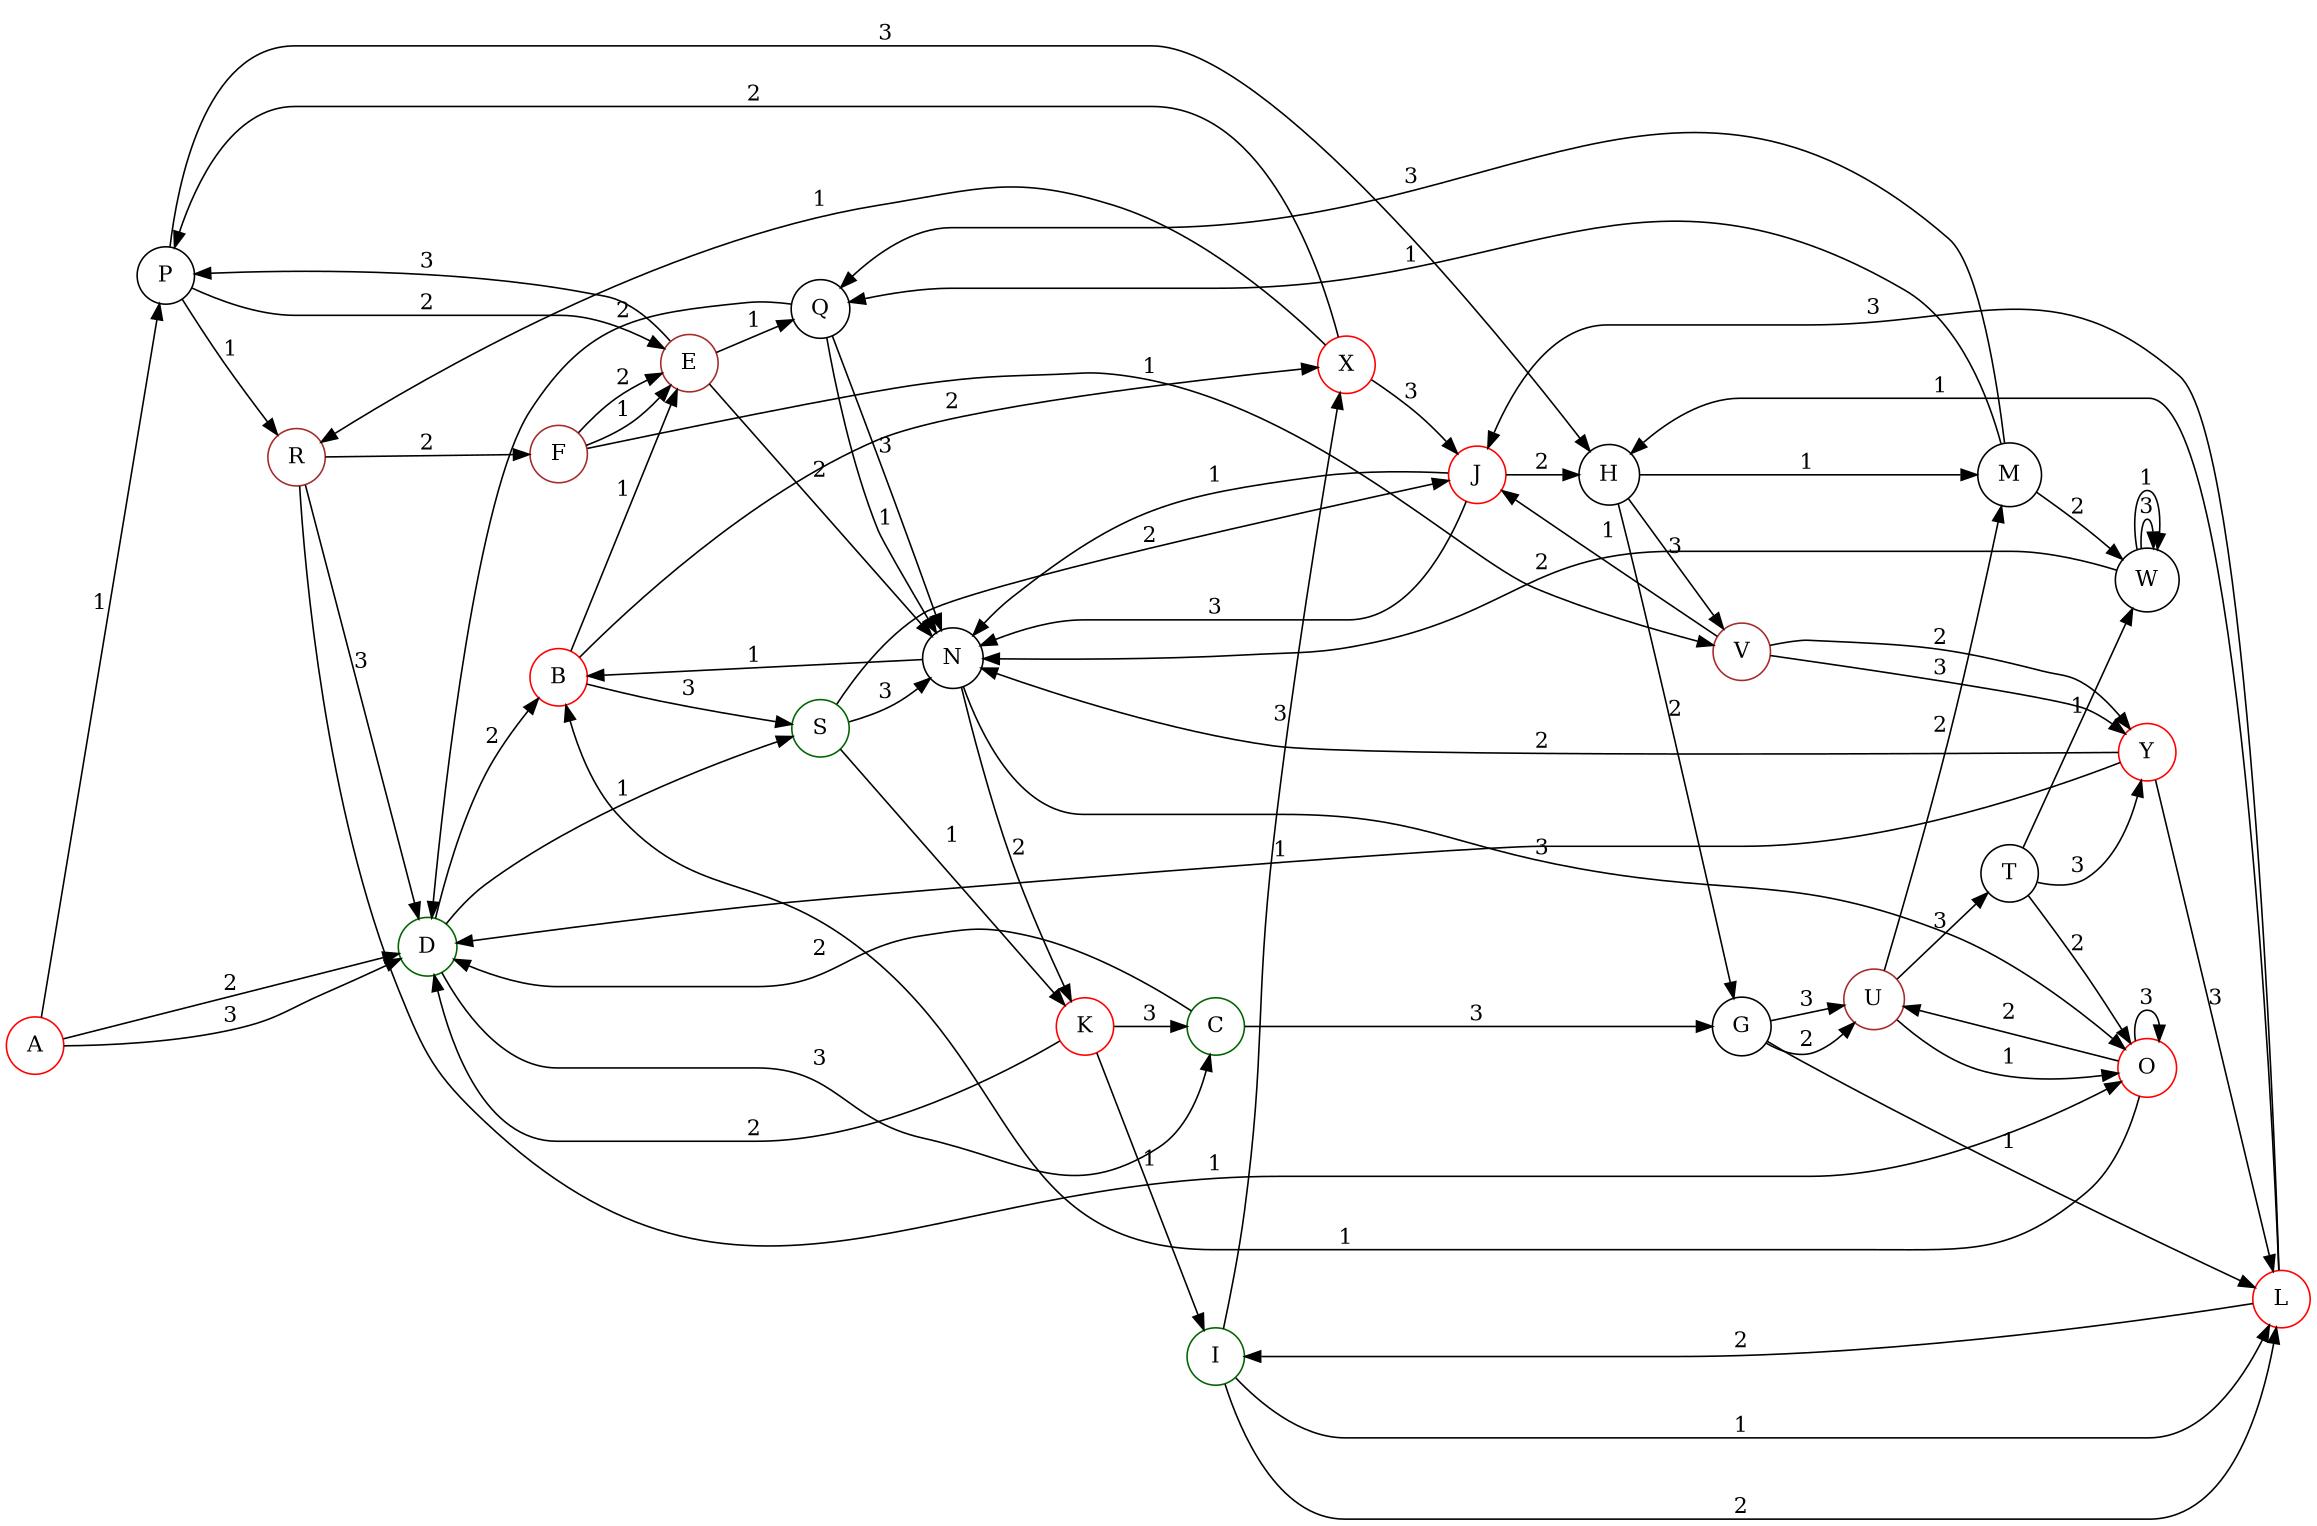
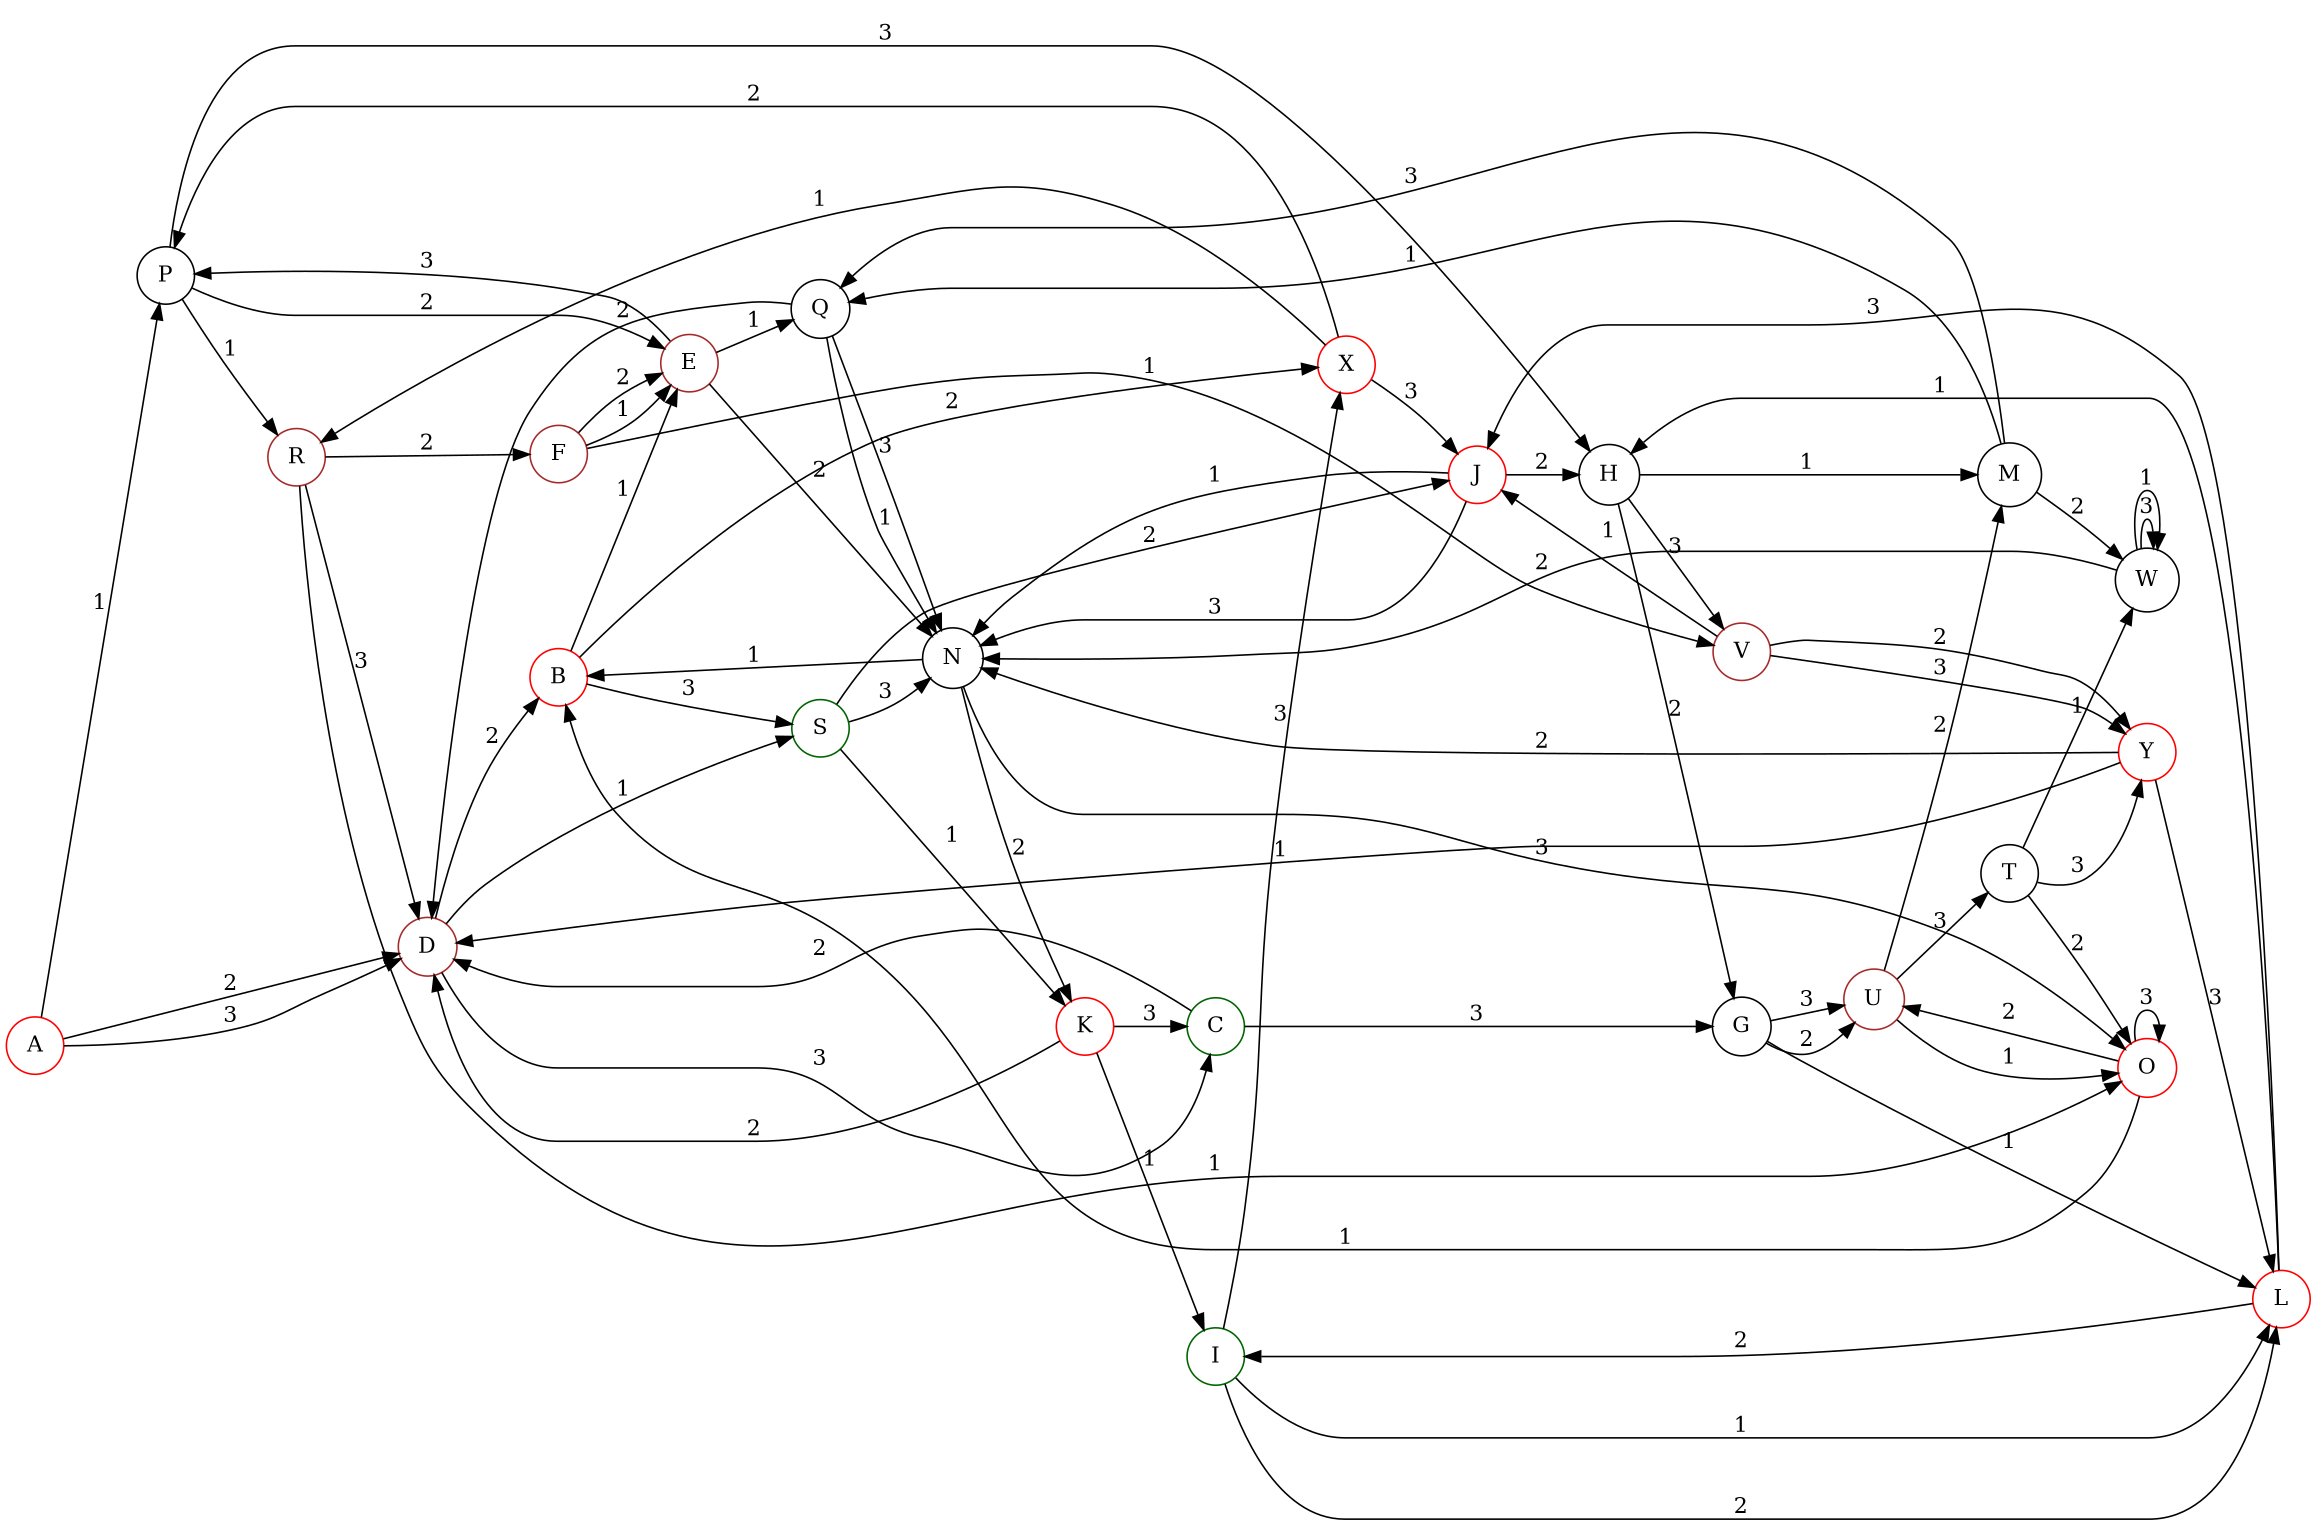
(428, 947) -> (428, 947)
